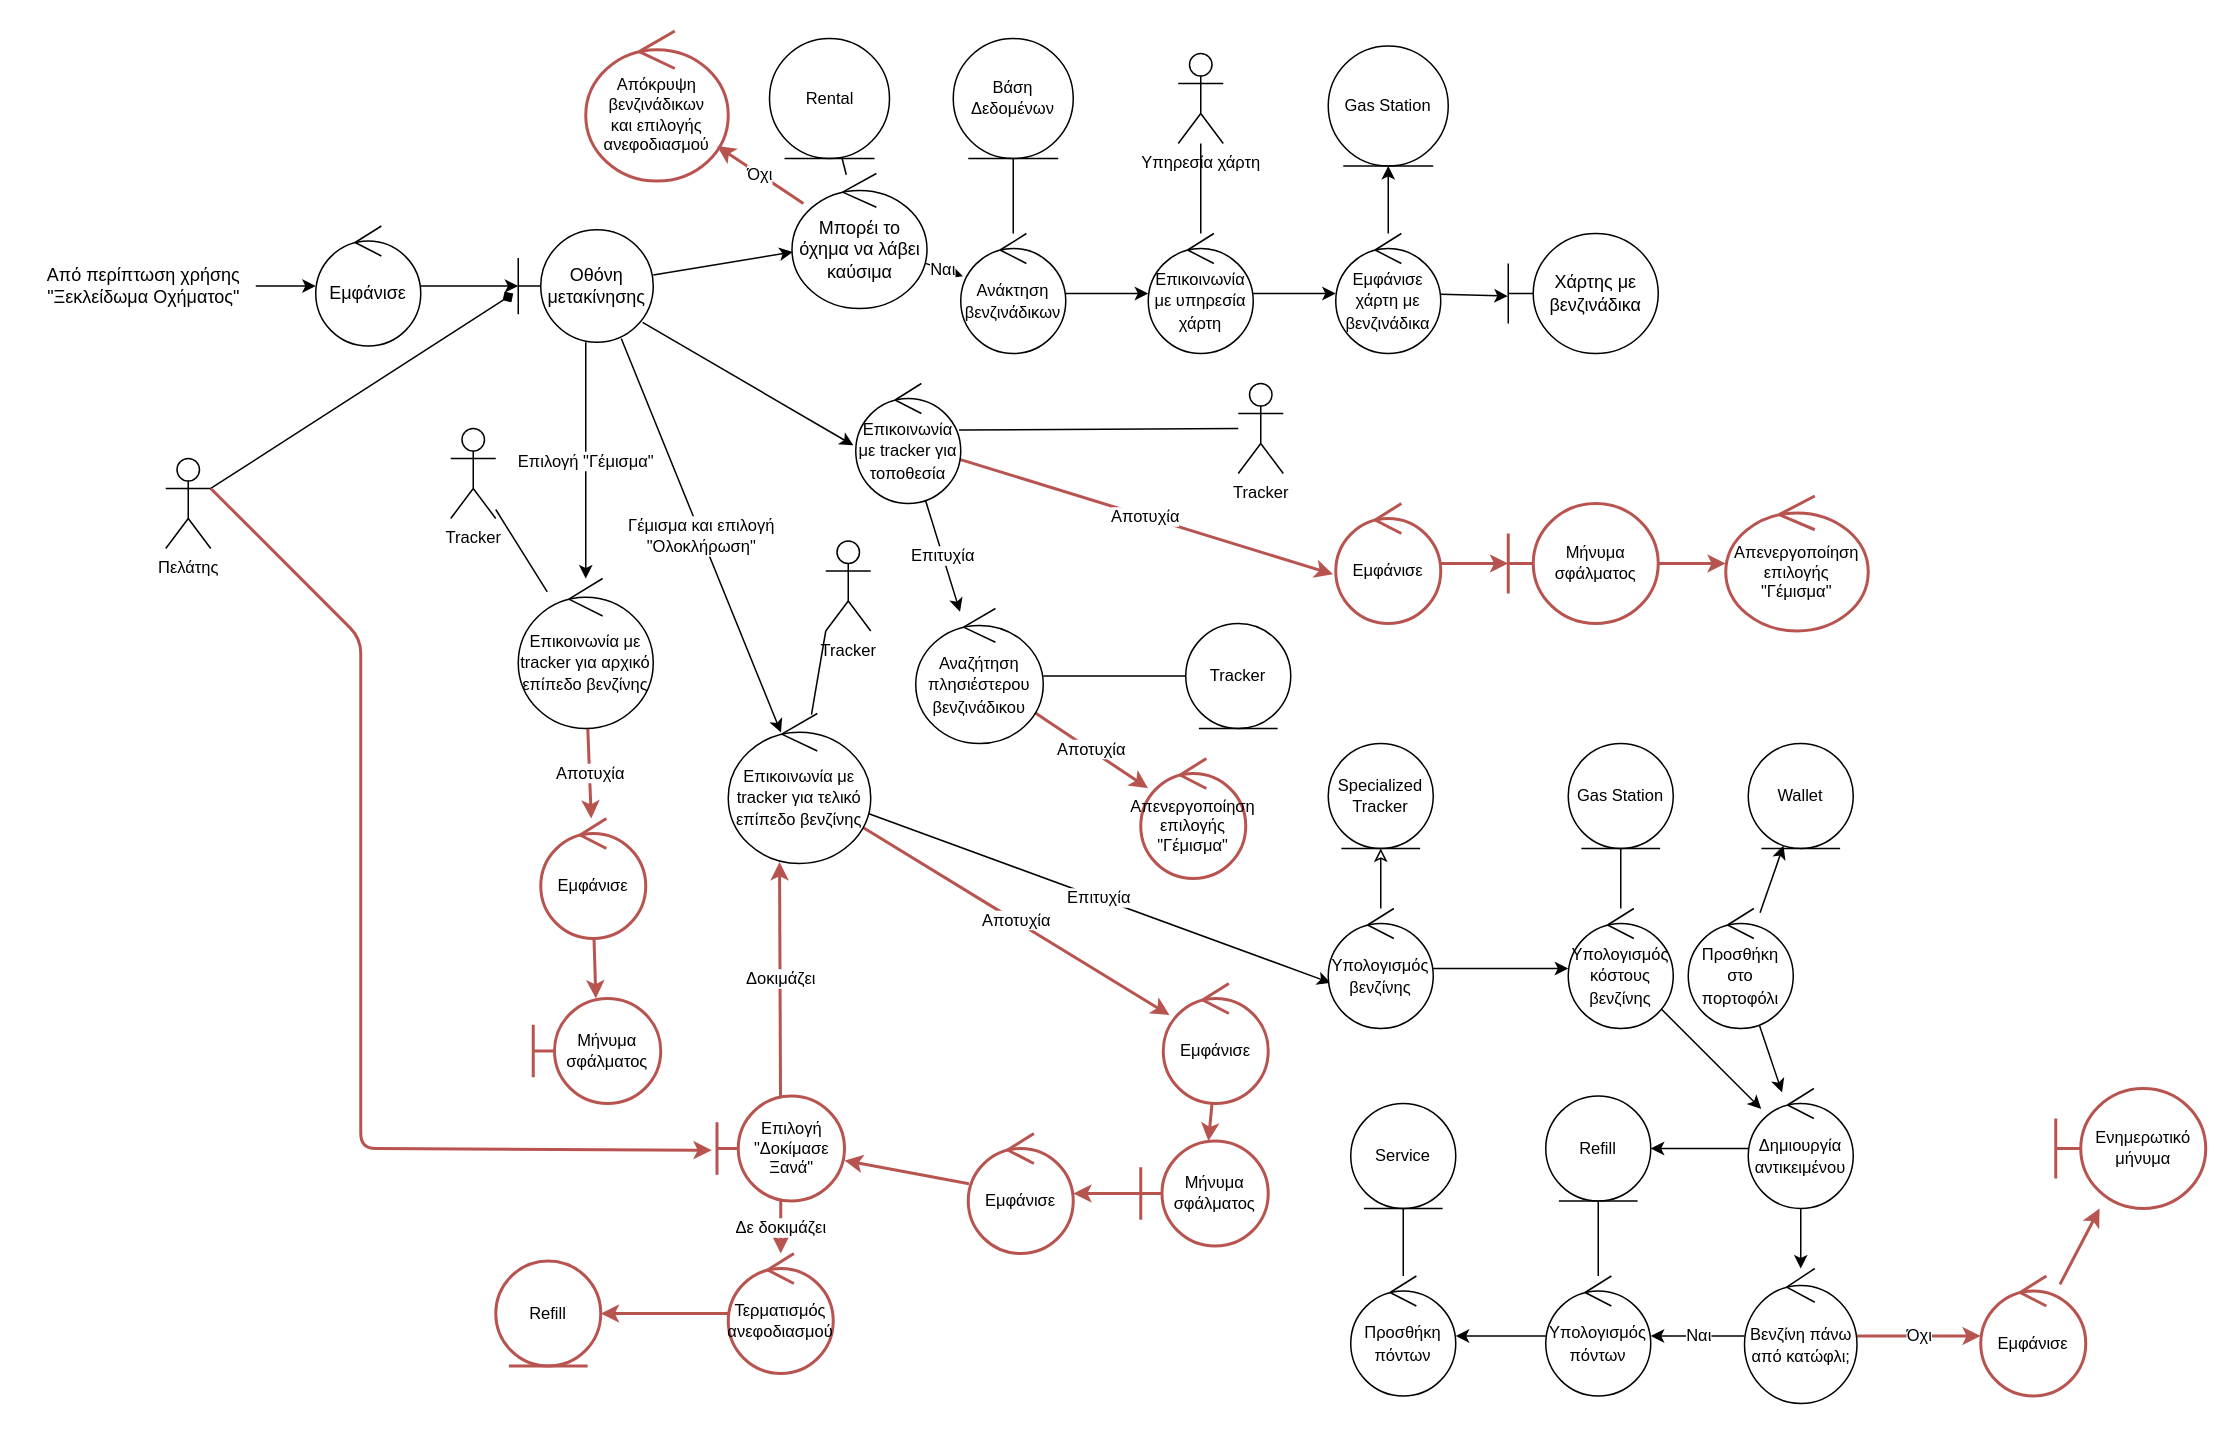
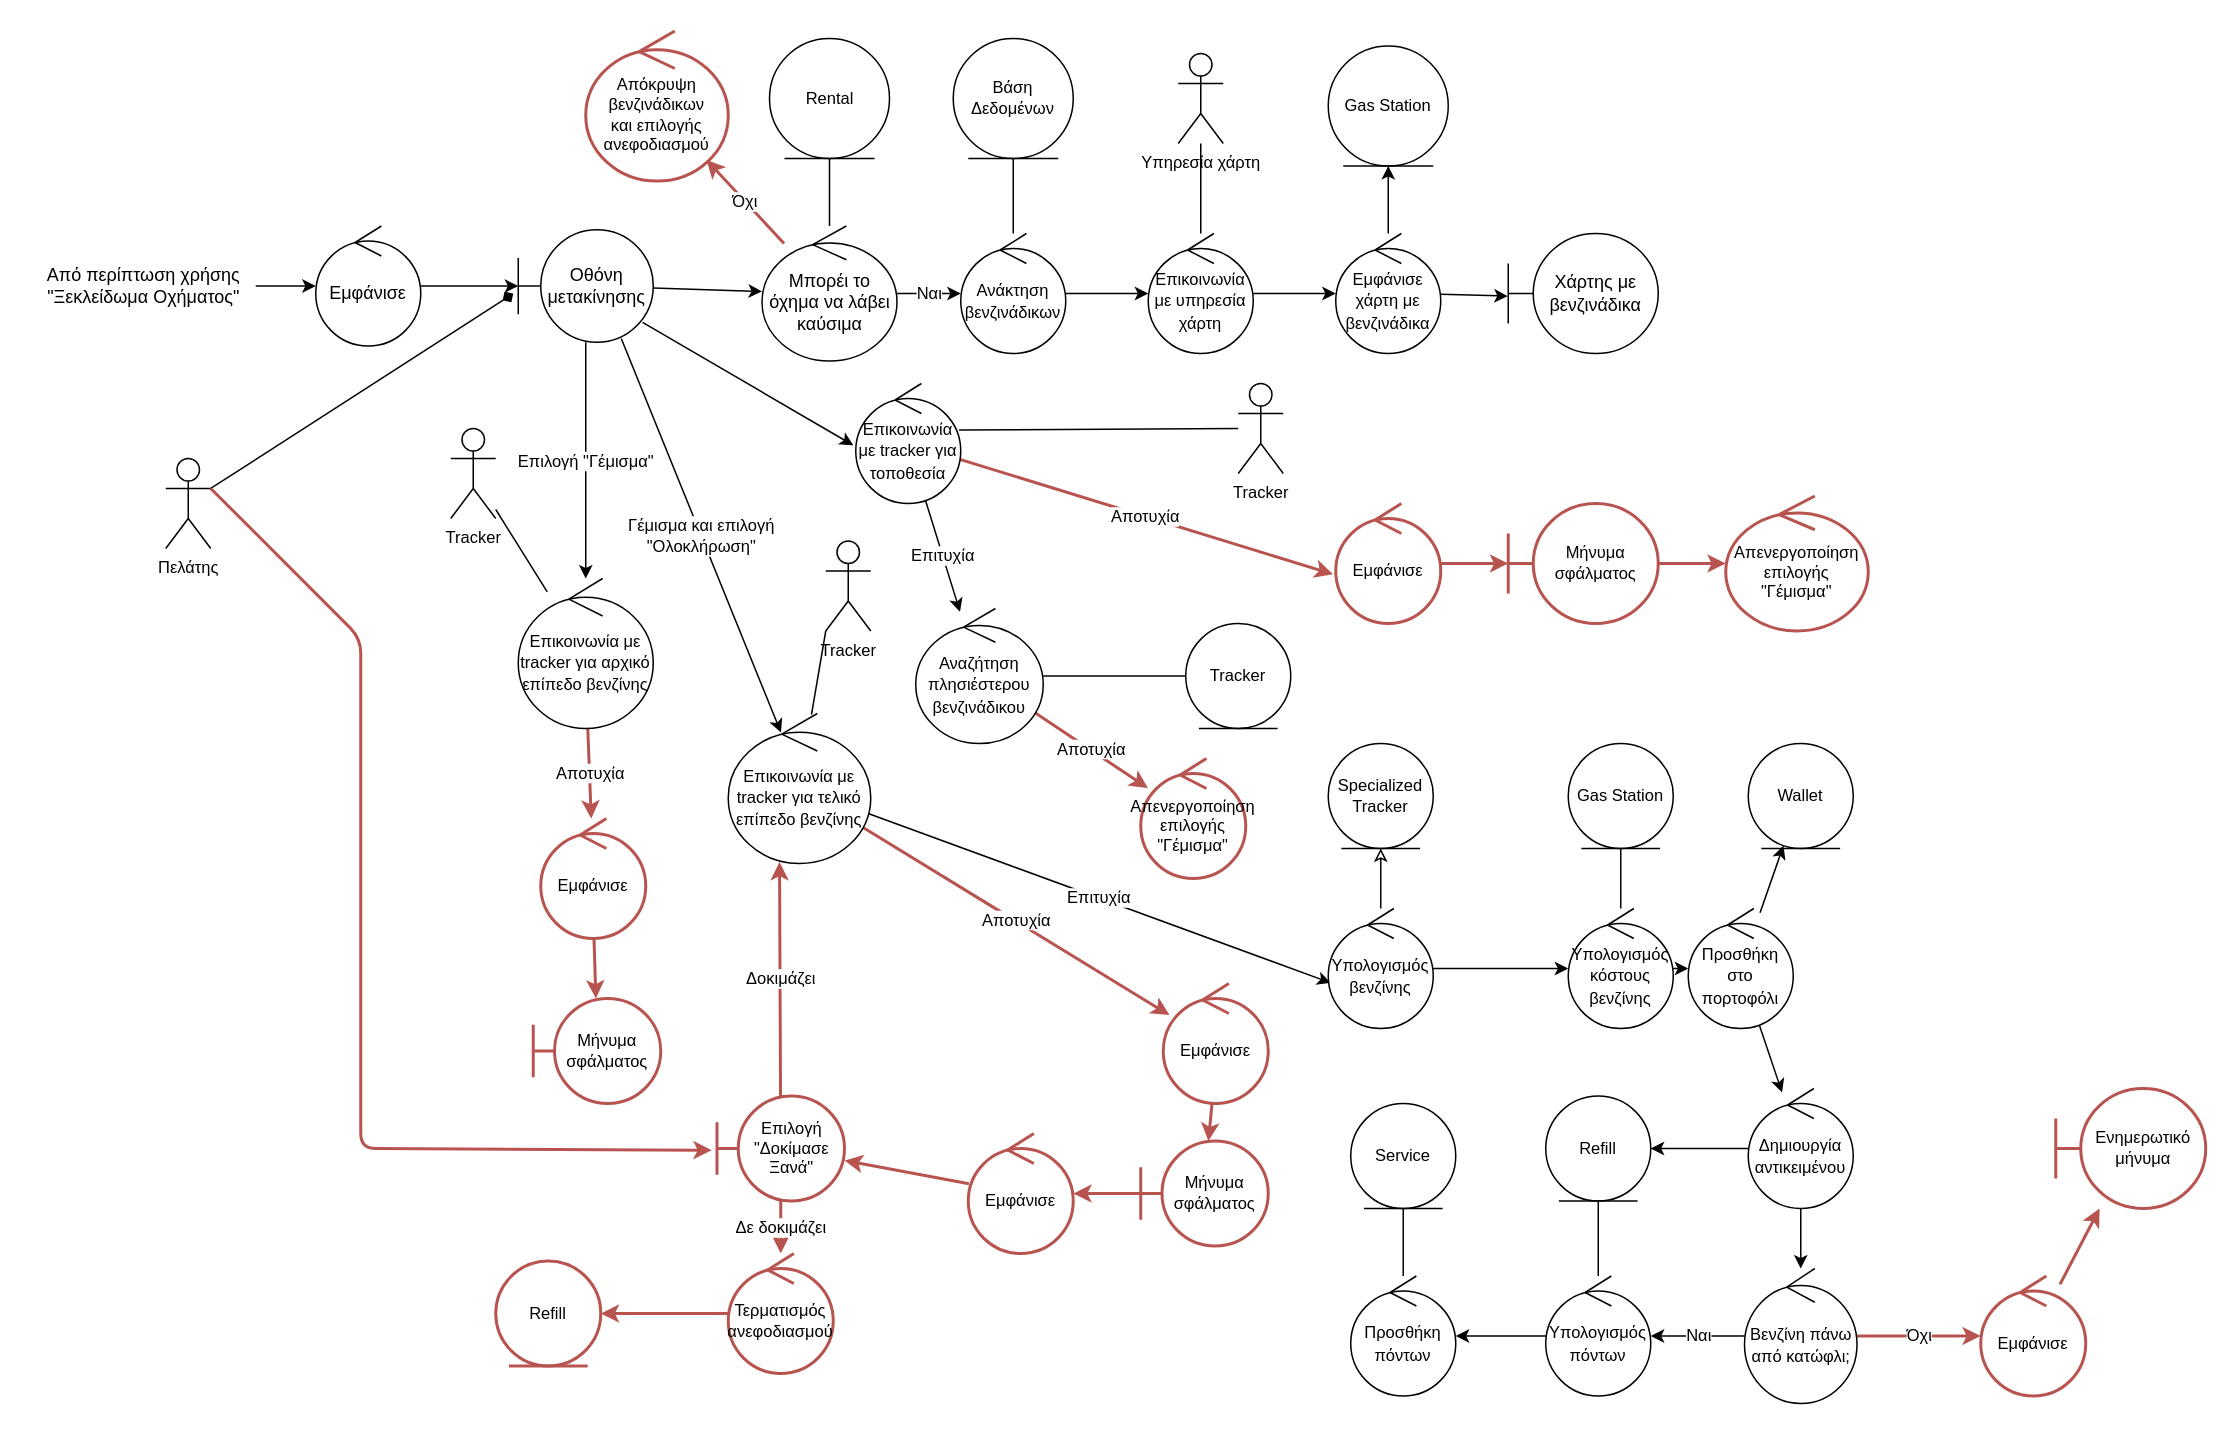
(860, 241) -> (830, 293)
(1707, 1055) -> (1675, 968)
